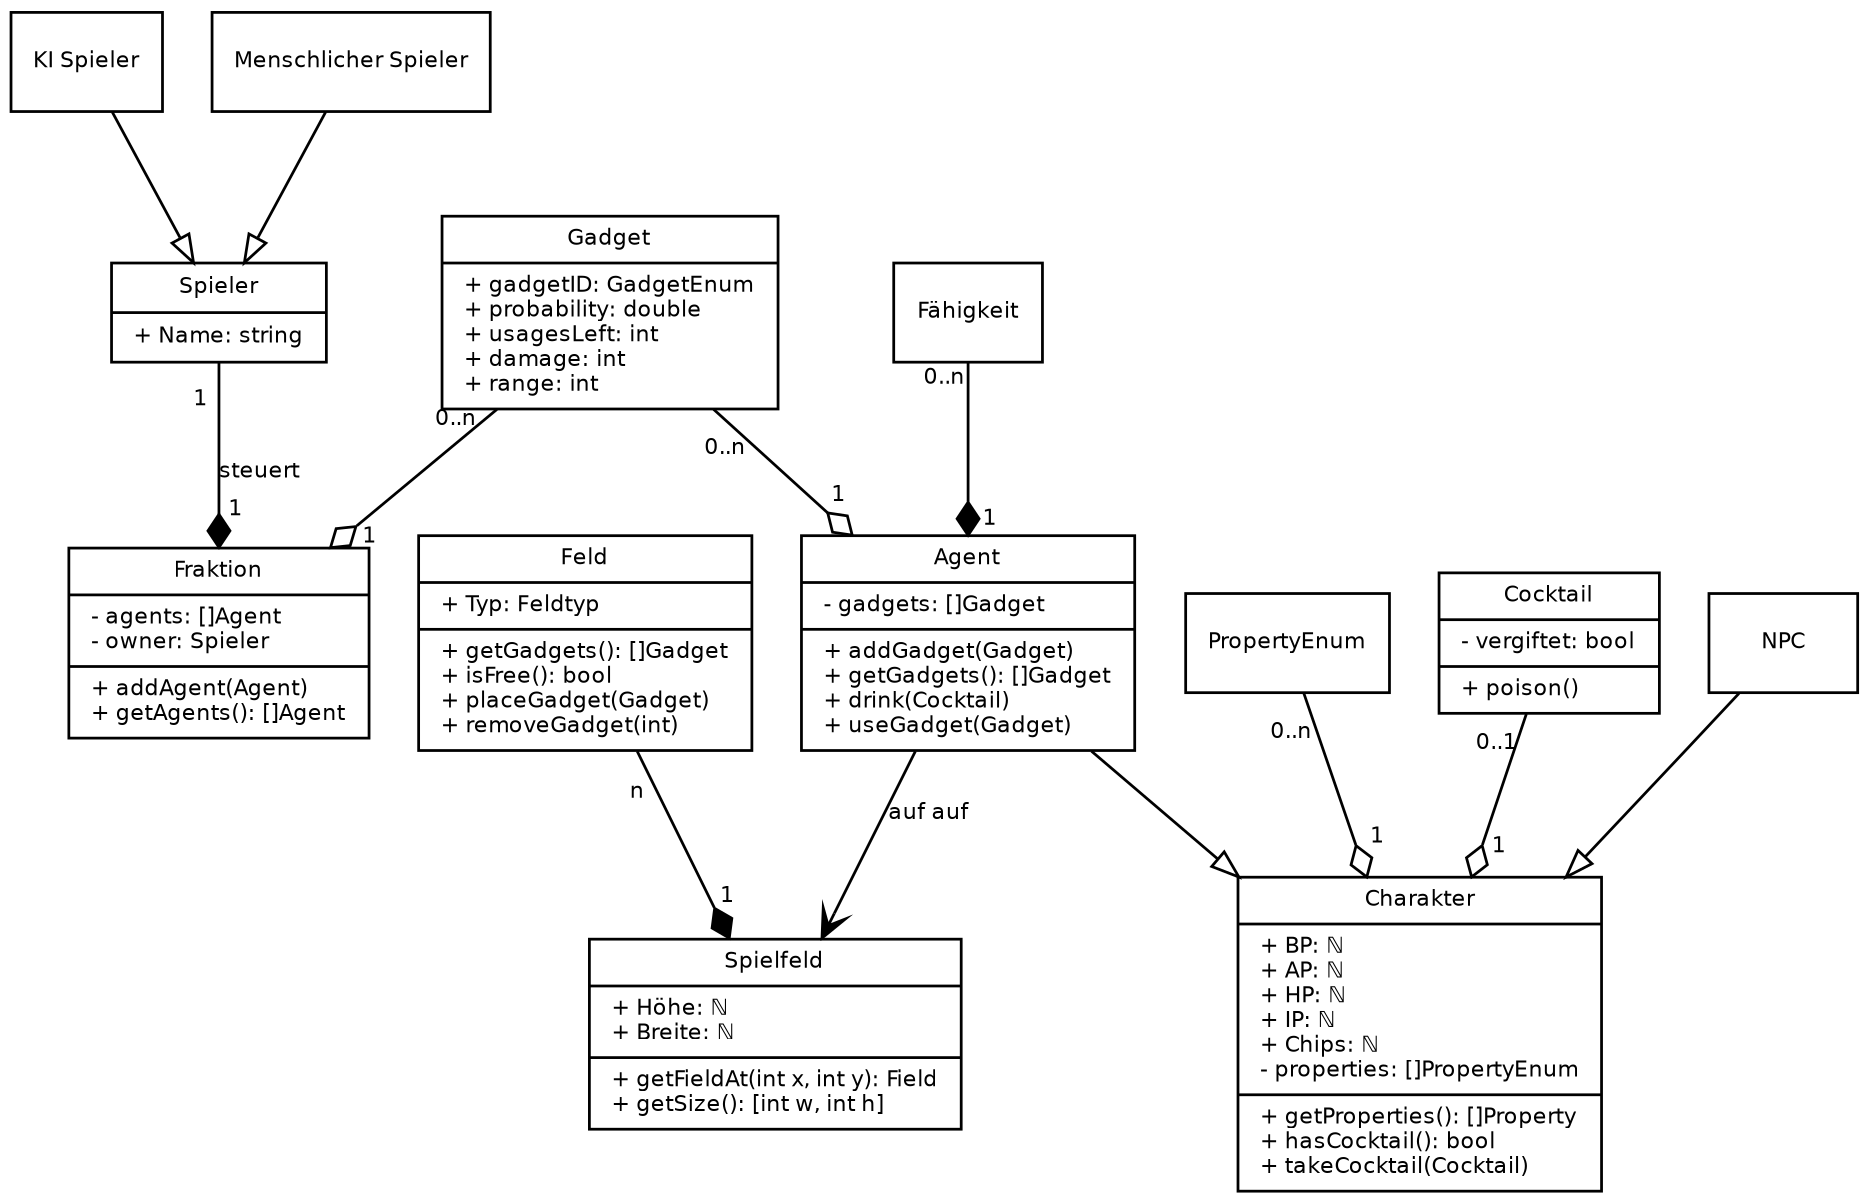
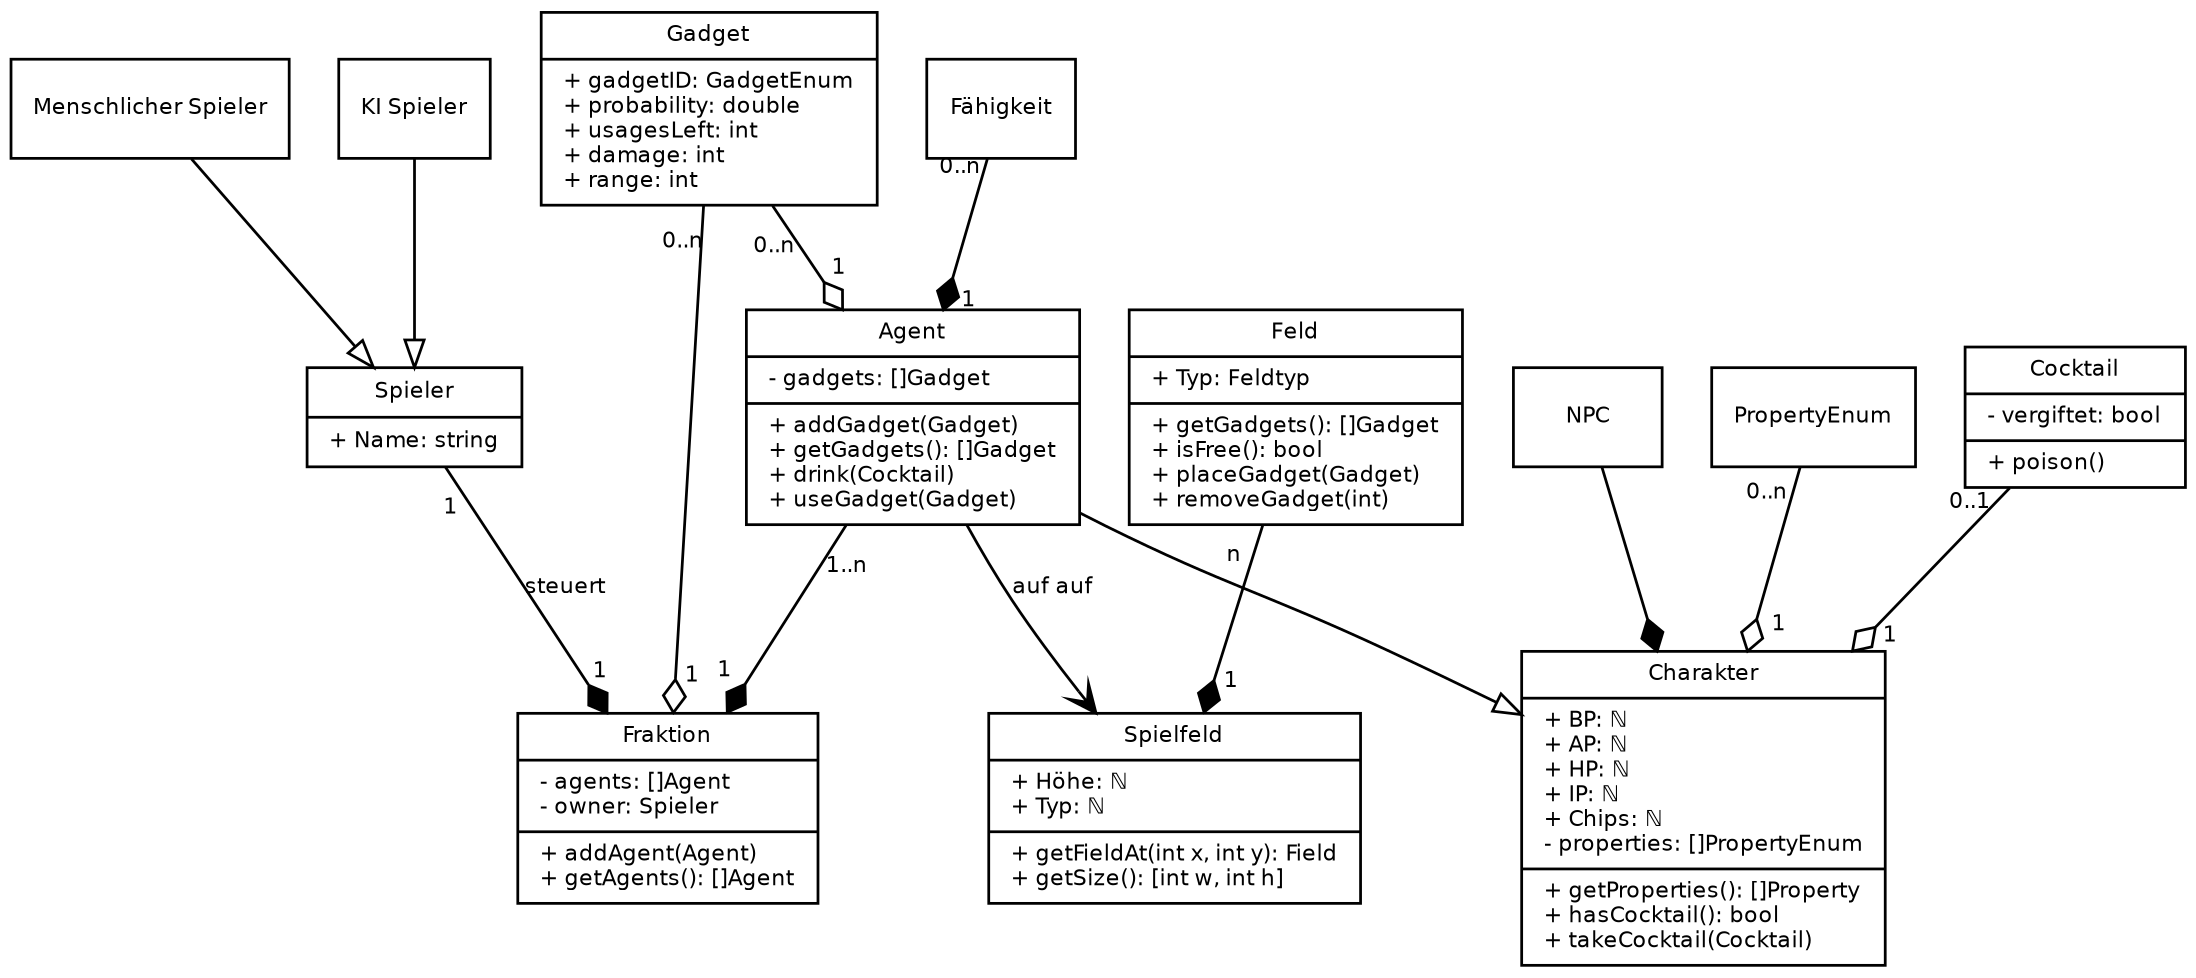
none -> (796, 605)
(1662, 775) -> (1625, 543)
(675, 1033) -> (1059, 807)
